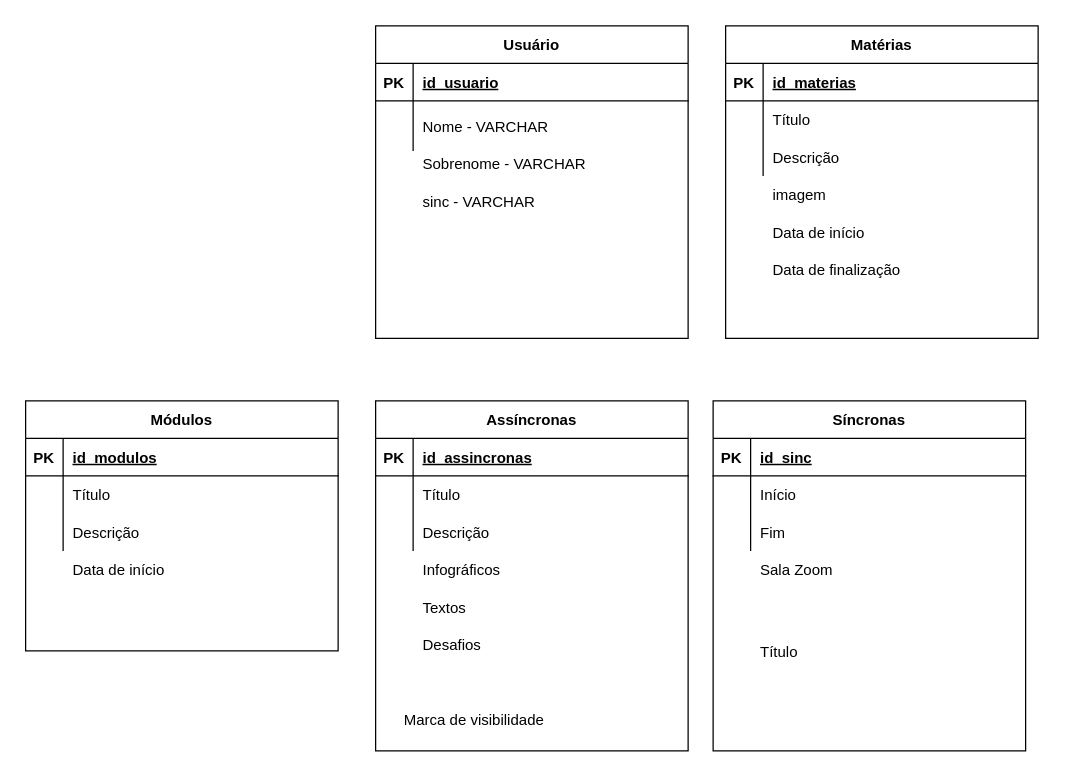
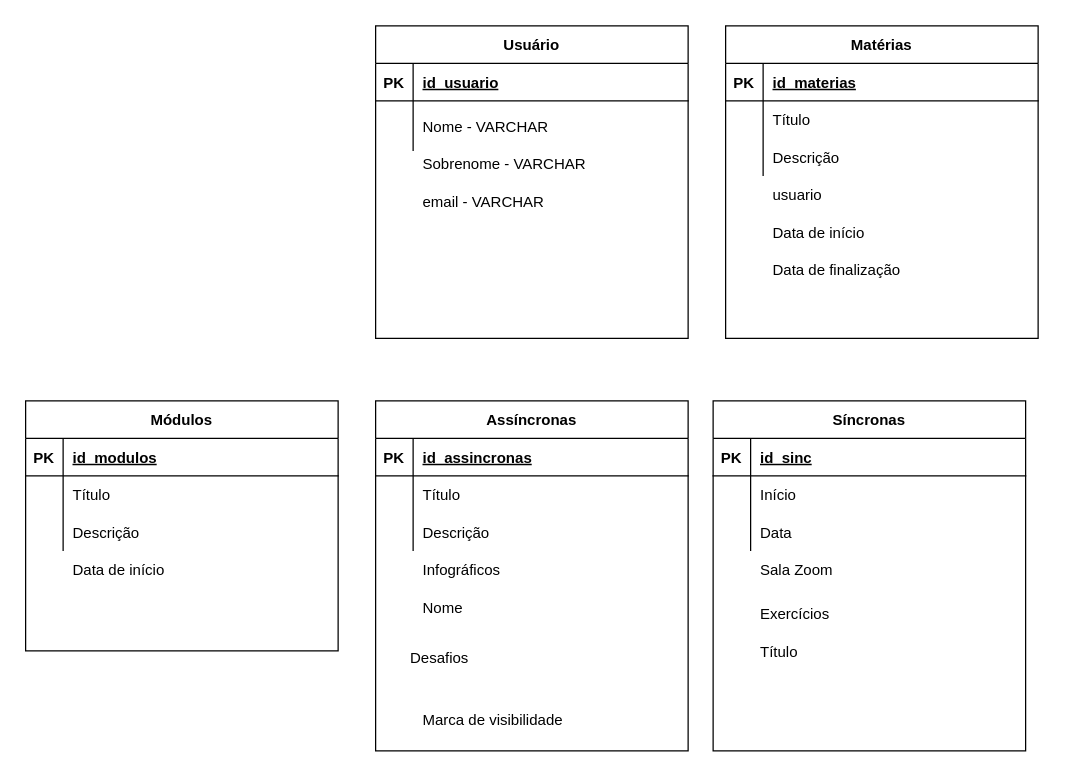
(796, 195) -> (800, 195)
(475, 201) -> (478, 201)
(771, 533) -> (777, 533)
(448, 608) -> (439, 608)
none -> (888, 613)
(551, 644) -> (538, 657)
(532, 719) -> (551, 719)
